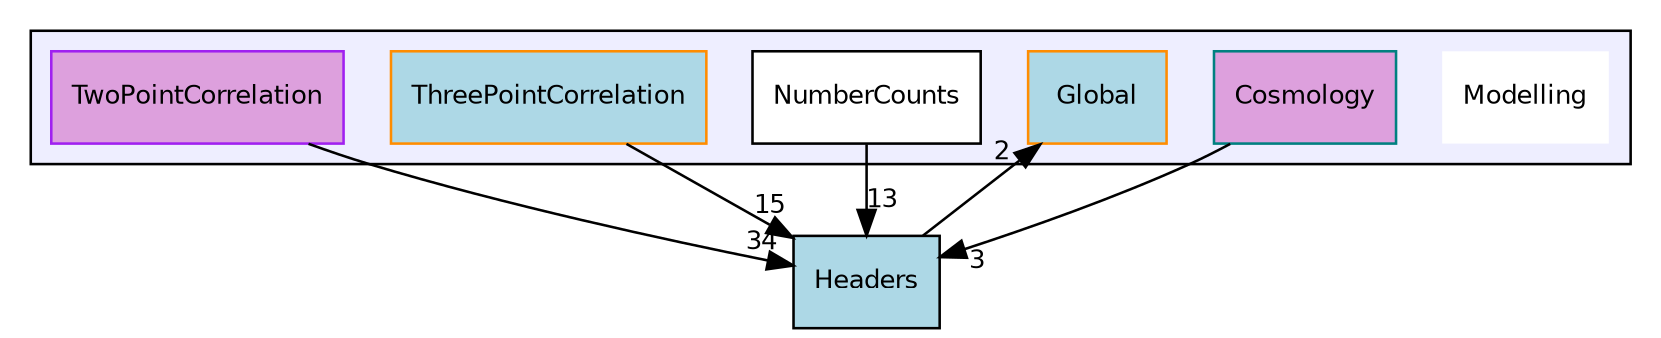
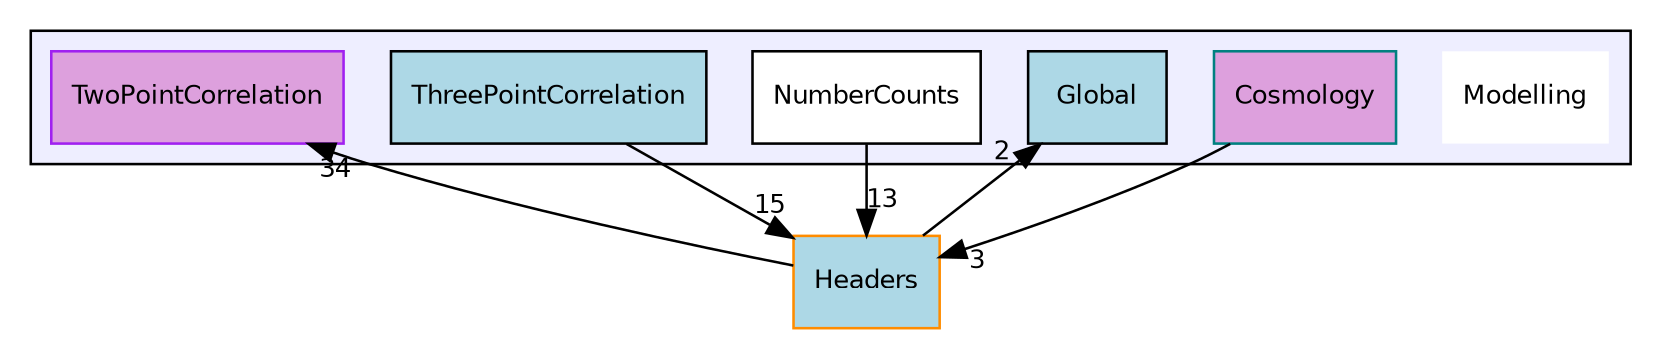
(549, 97) -> (549, 97)
(1097, 97) -> (1097, 97)
(536, 209) -> (562, 215)
(867, 282) -> (867, 282)
